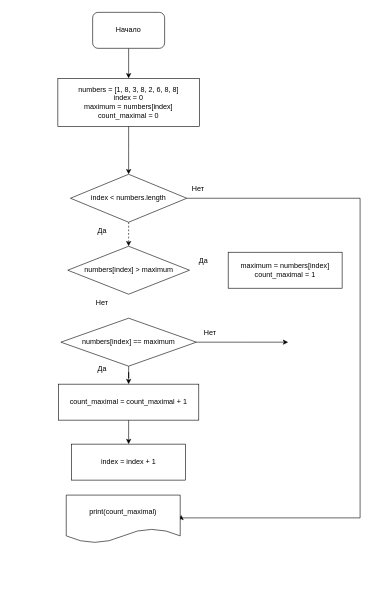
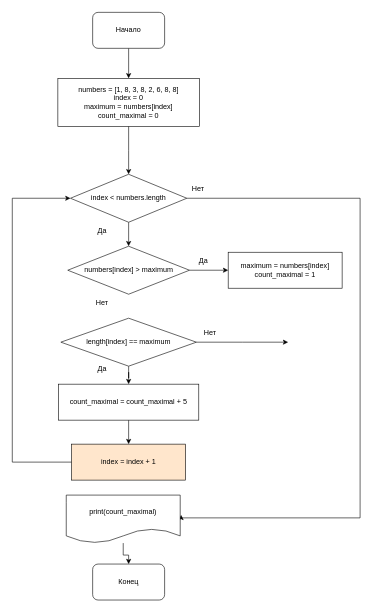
(129, 231) -> (129, 231)
none -> (222, 270)
(129, 342) -> (129, 342)
(129, 402) -> (129, 402)
none -> (12, 462)
(129, 462) -> (129, 462)
none -> (127, 555)
none -> (129, 582)
